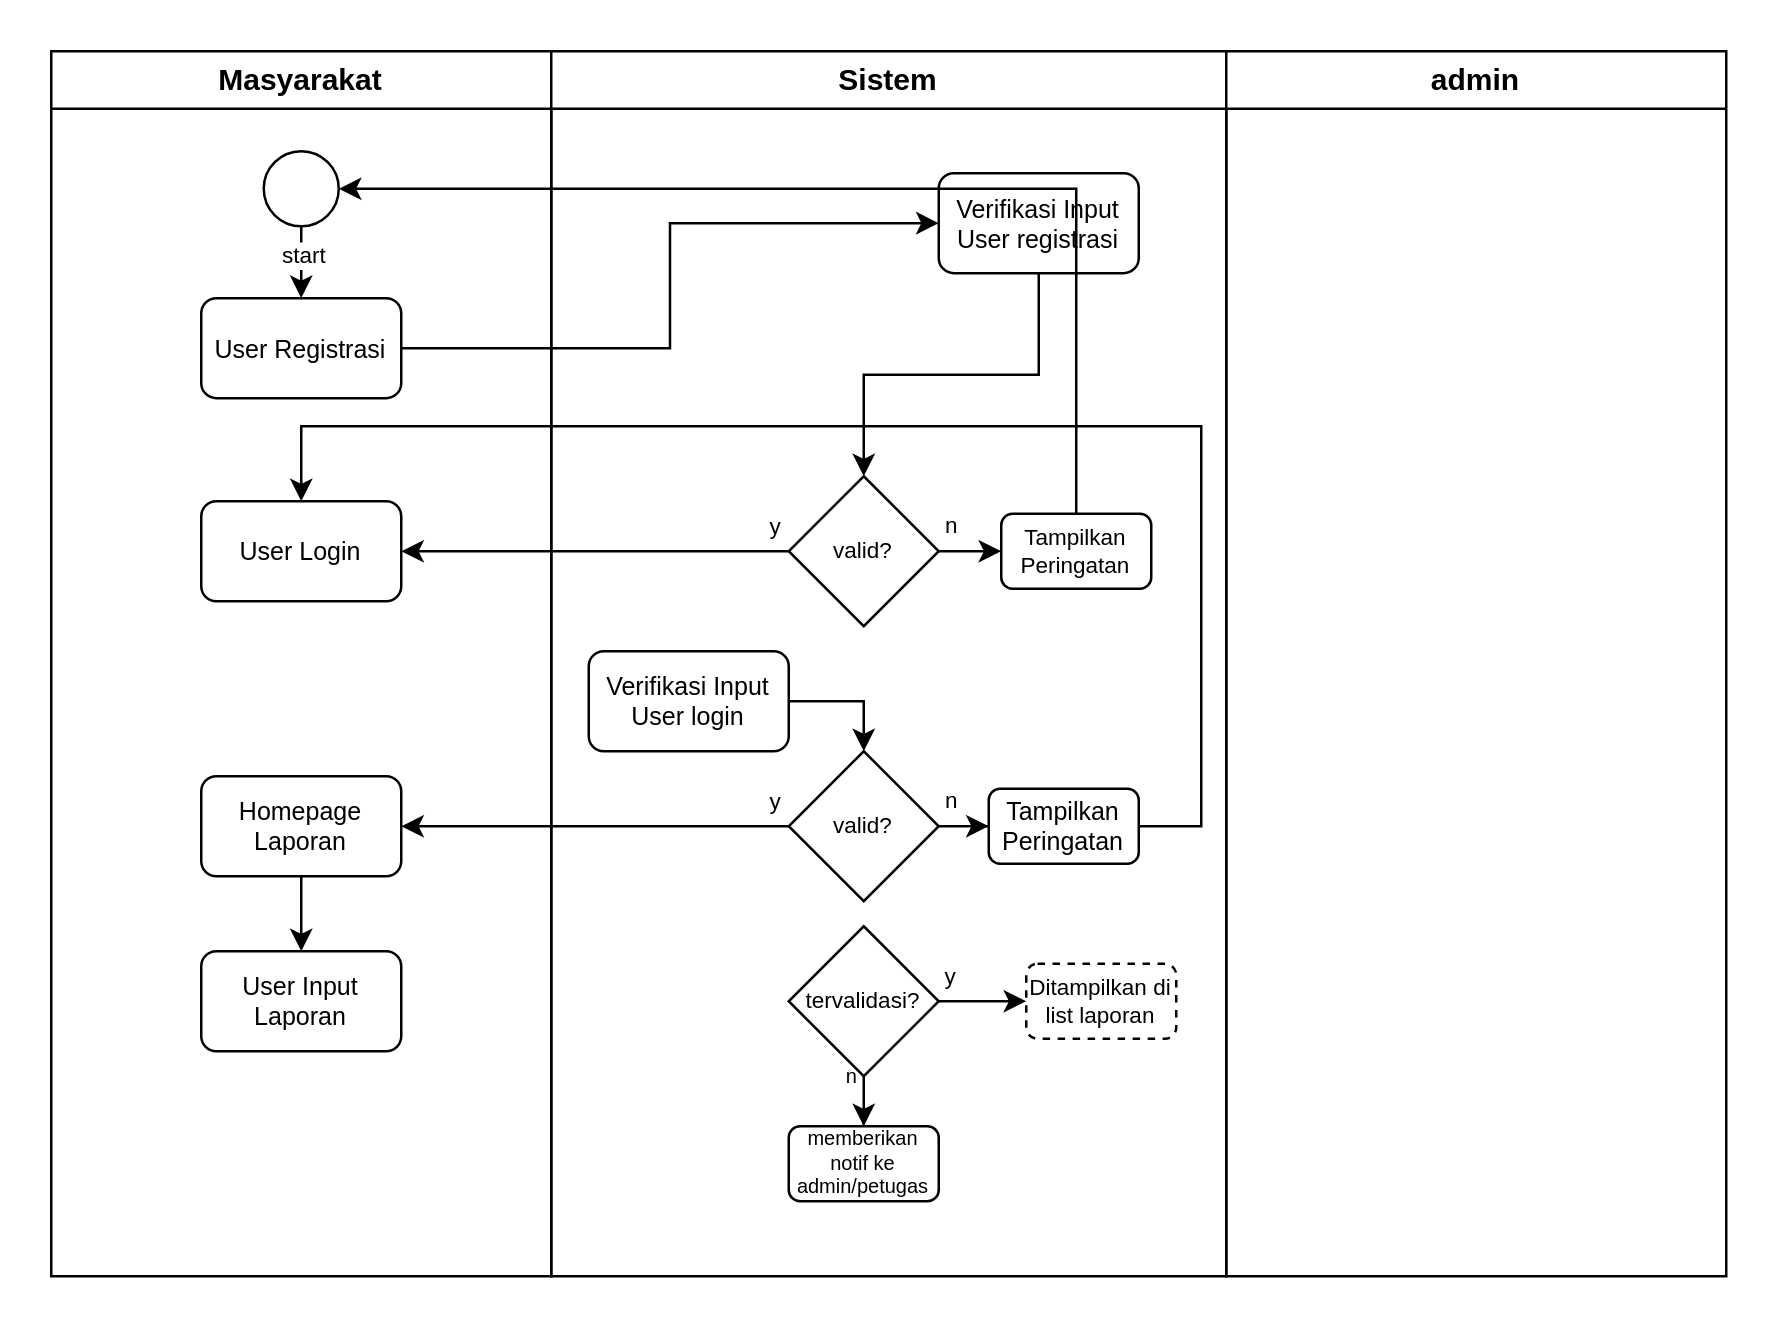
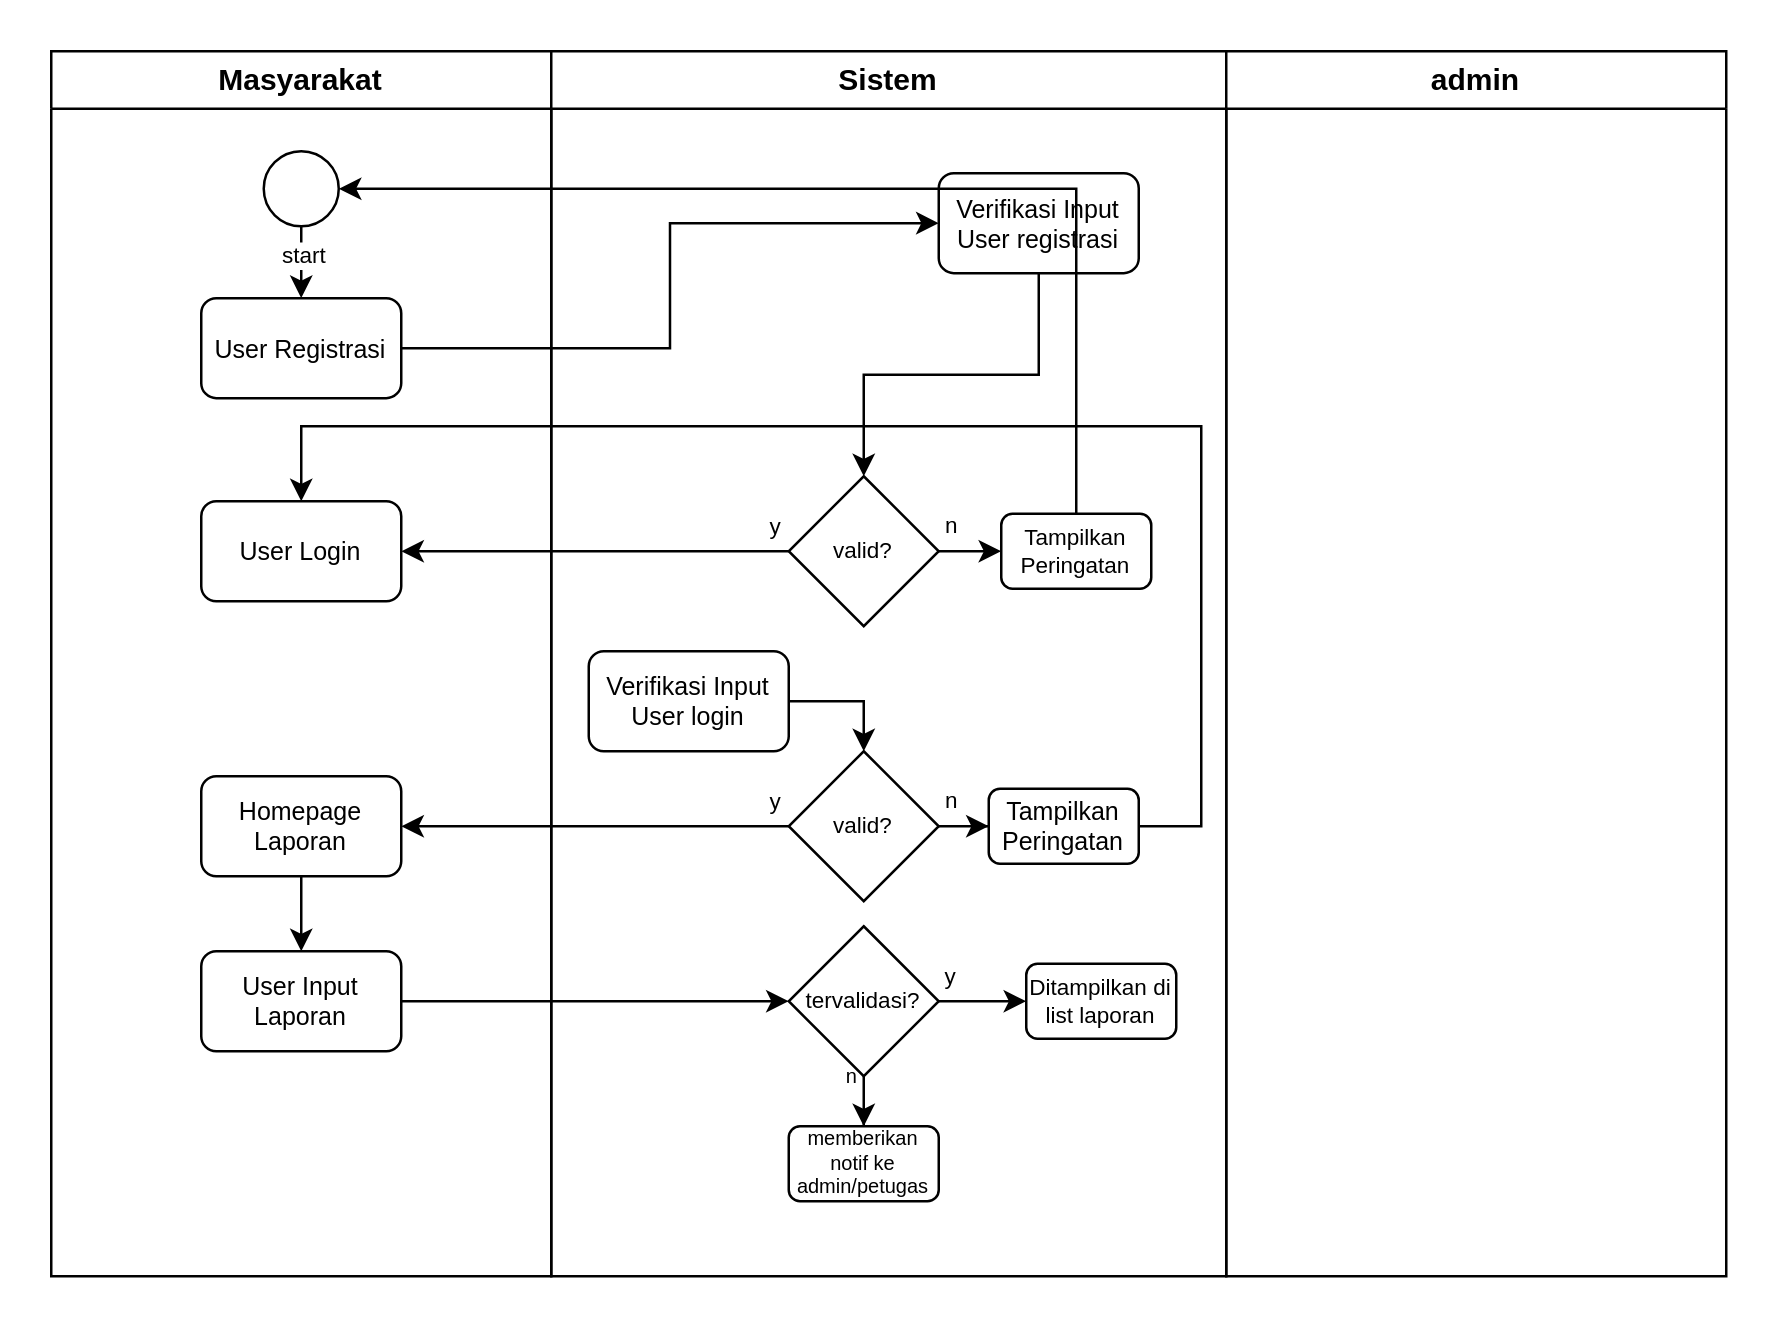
none -> (665, 1001)
(1101, 1001) -> (1101, 1001)
